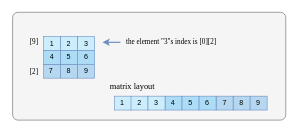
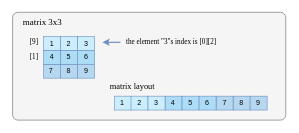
none -> (42, 21)
none -> (34, 57)
(34, 72) -> none
